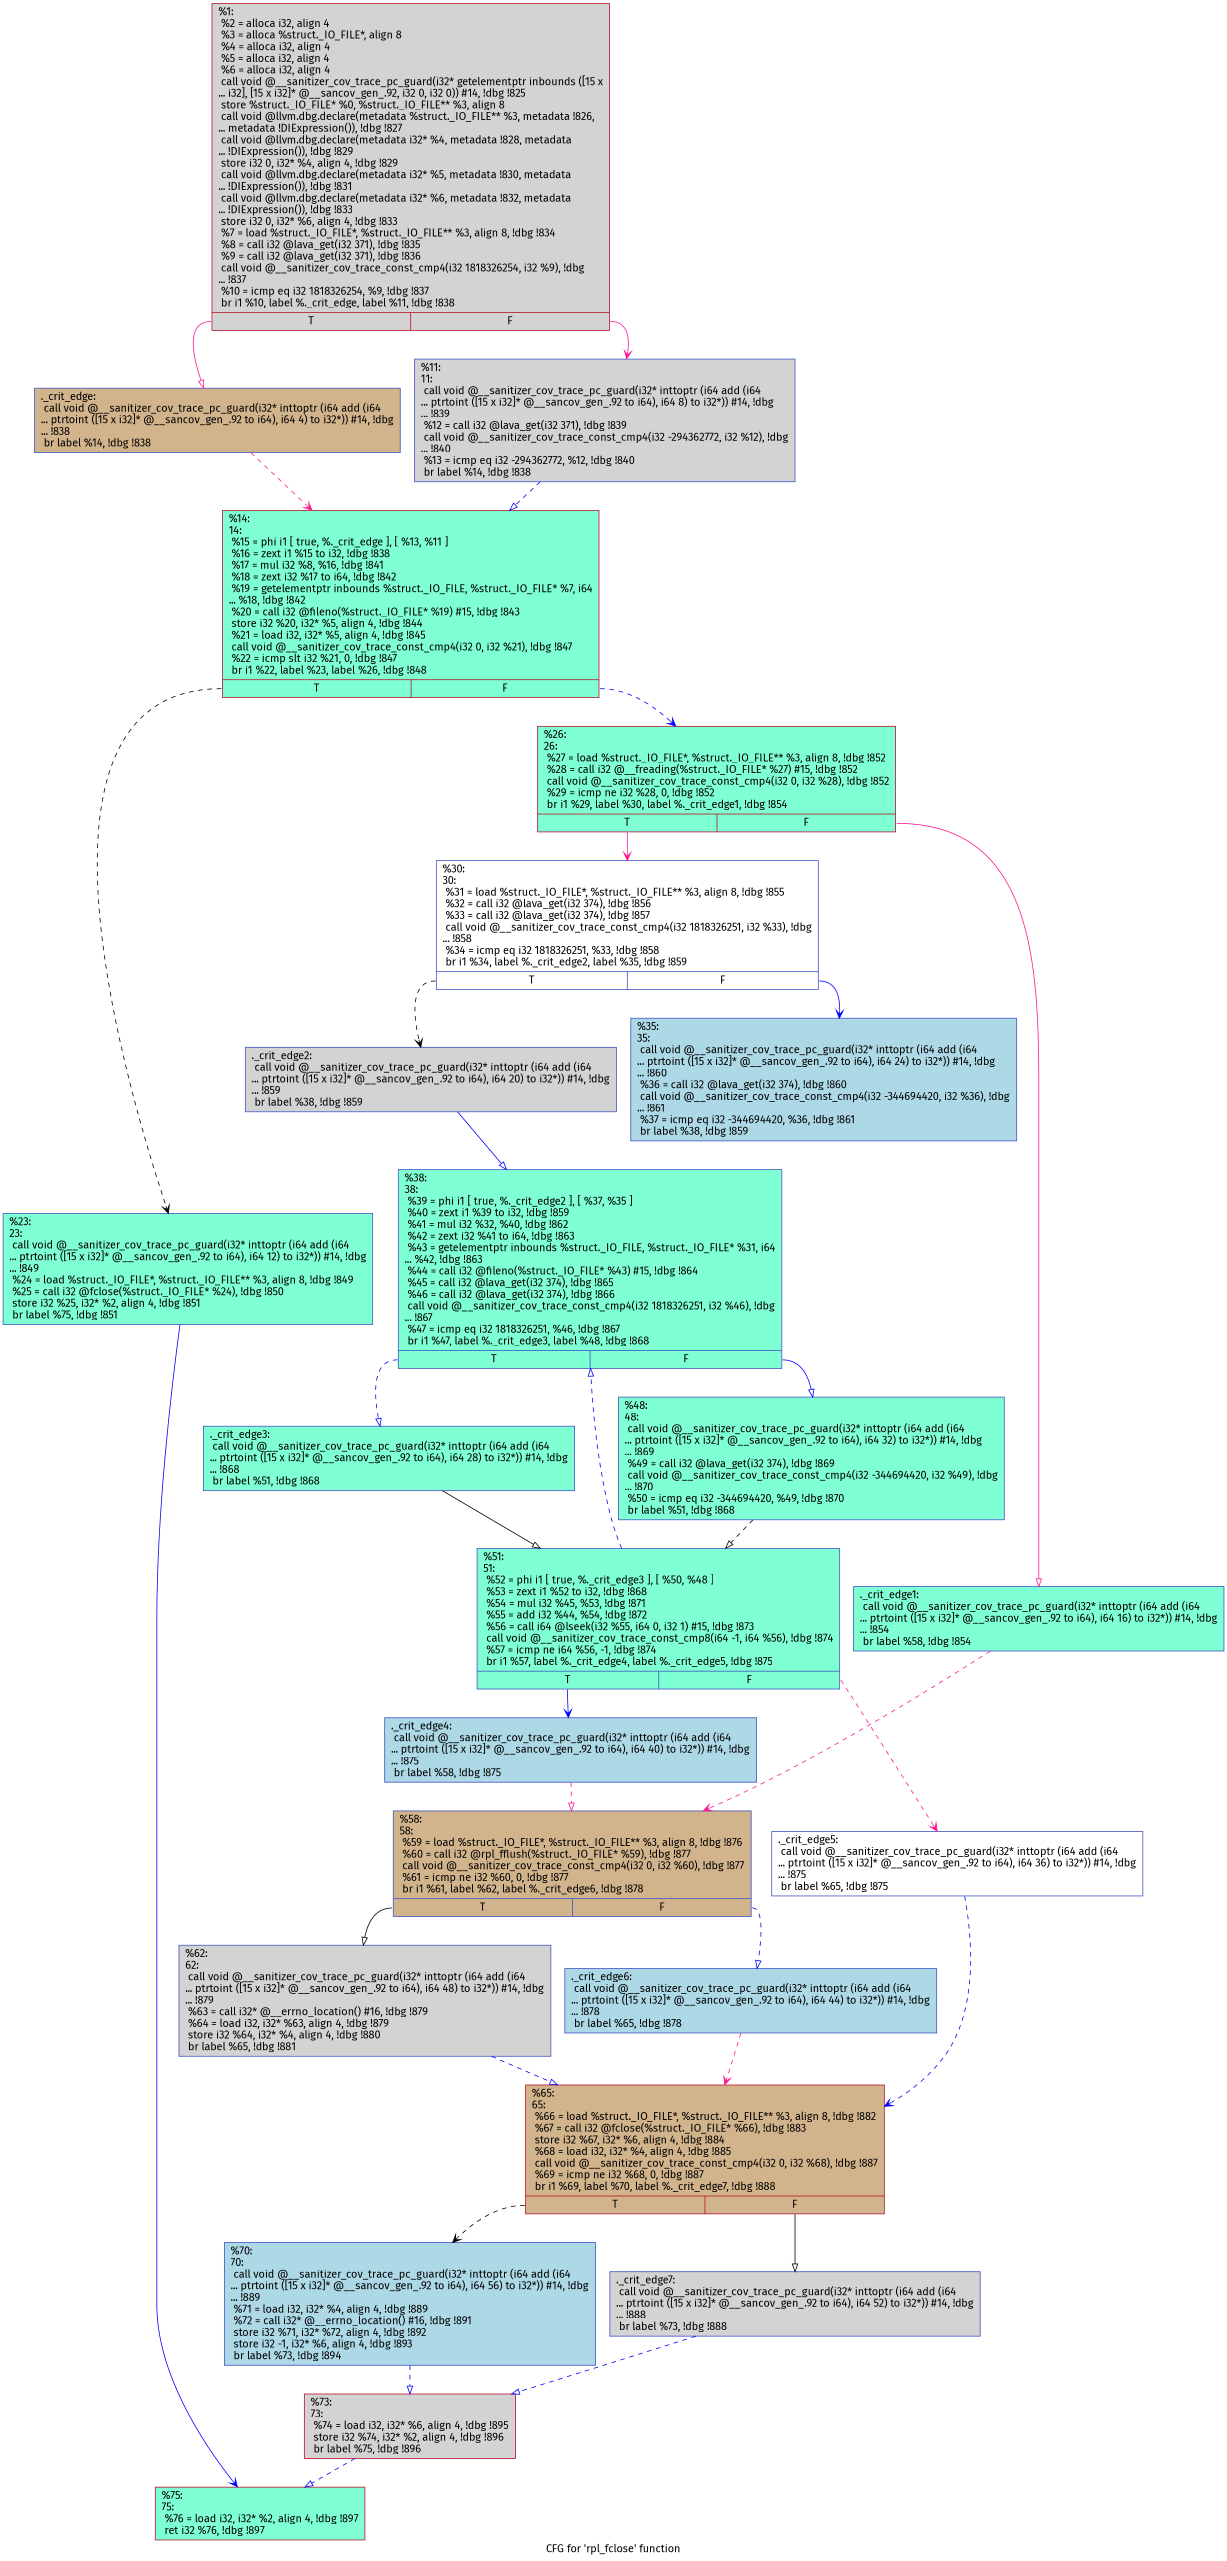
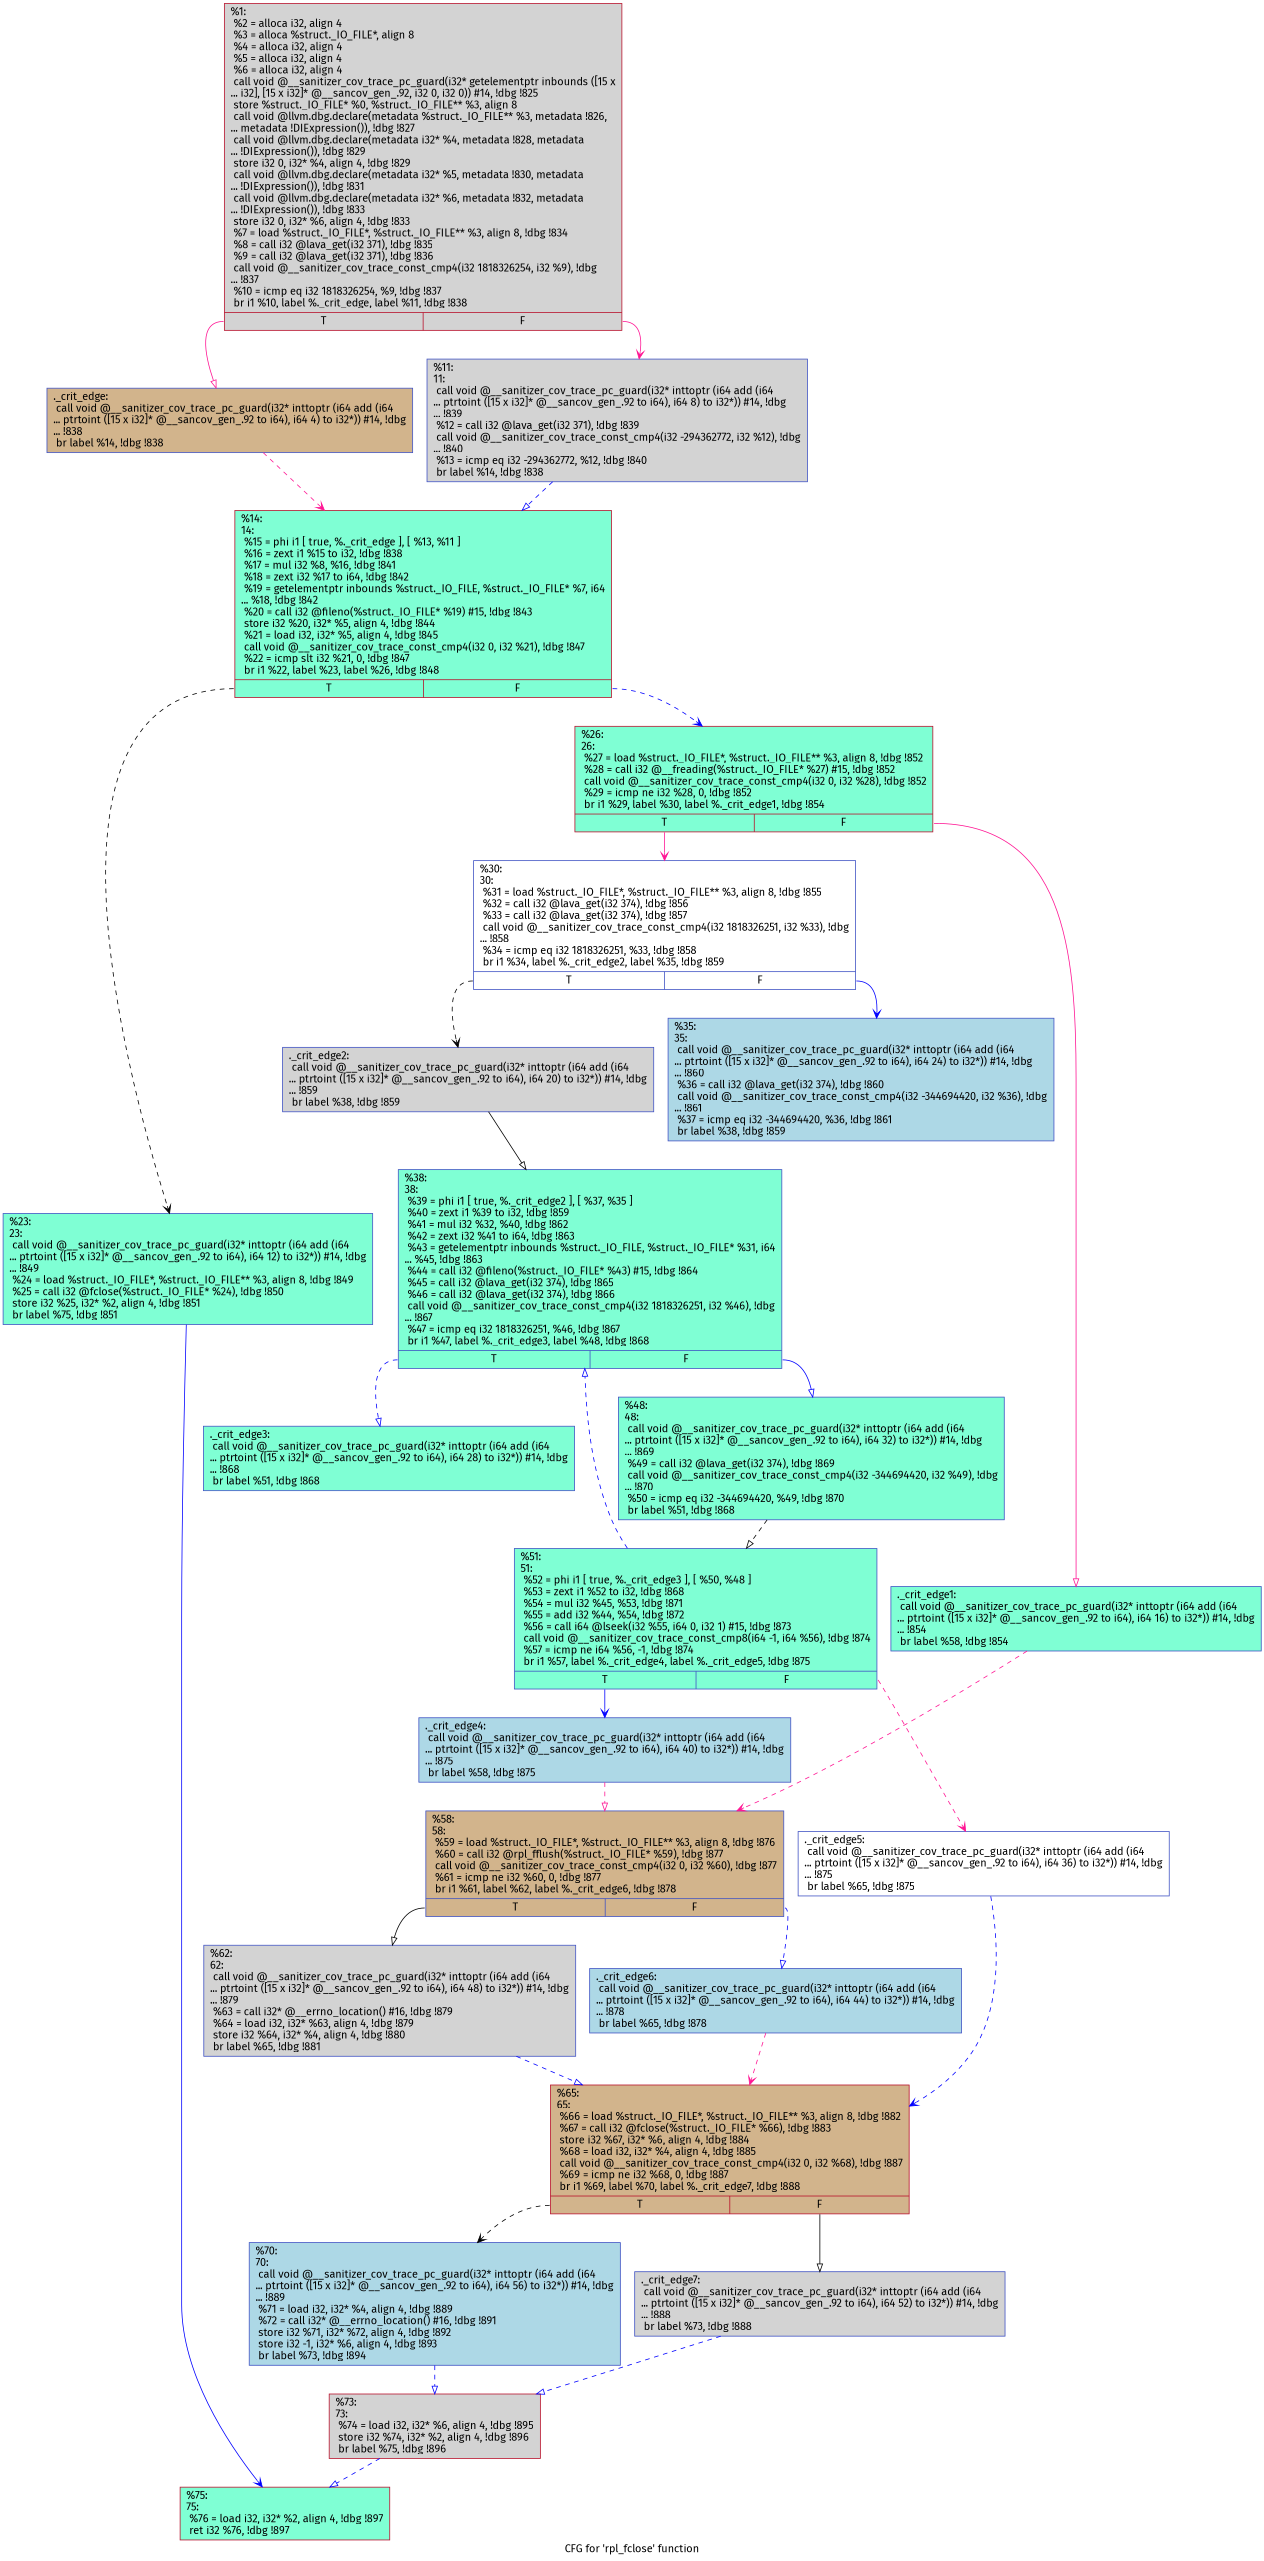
(479, 1138) -> (505, 1137)
(444, 1260) -> (444, 1260)
(488, 1518) -> none
